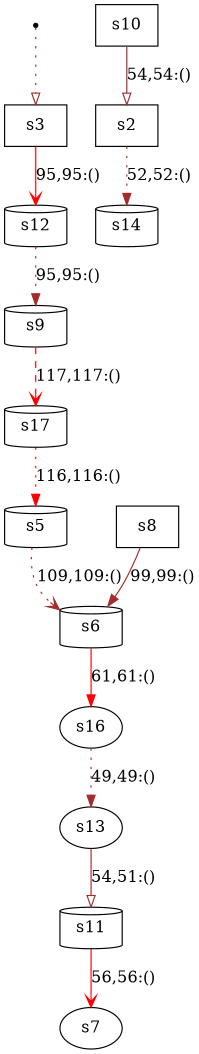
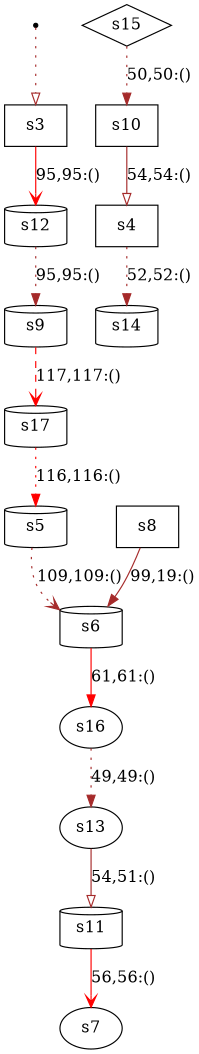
none -> (127, 25)
(127, 126) -> (127, 226)
(163, 577) -> (163, 577)
